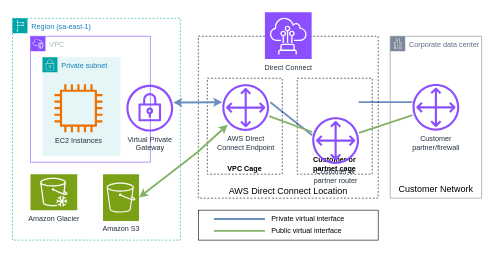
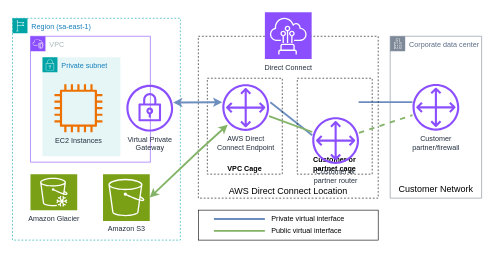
(386, 124) -> (386, 124)
(121, 198) -> (126, 198)
